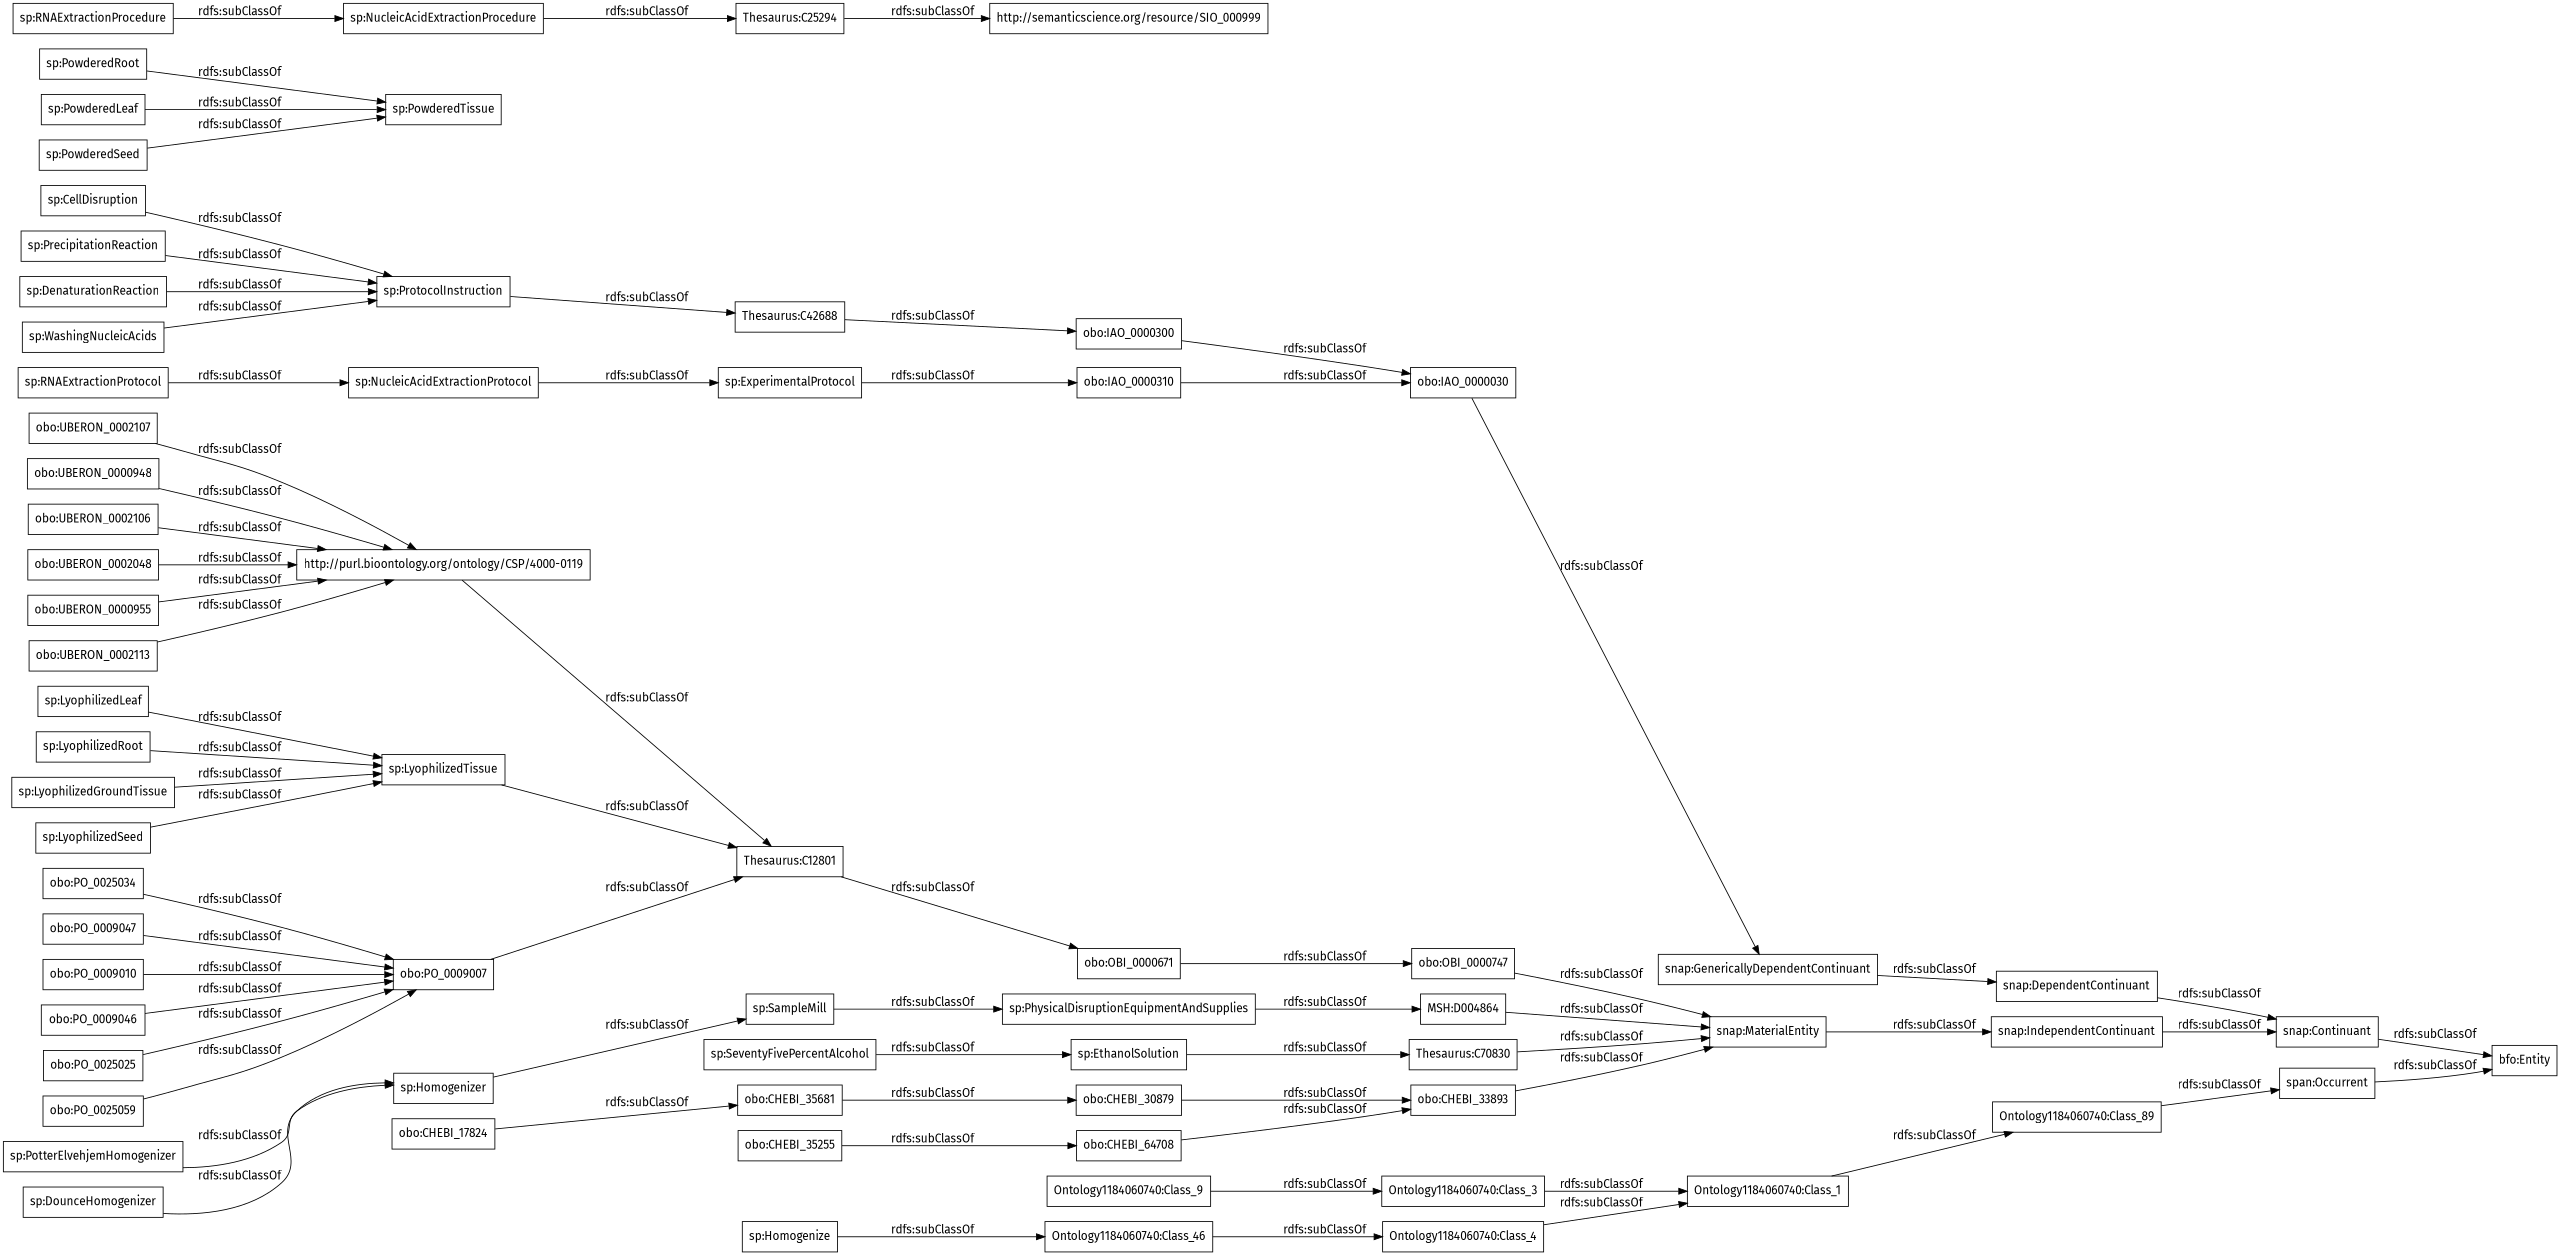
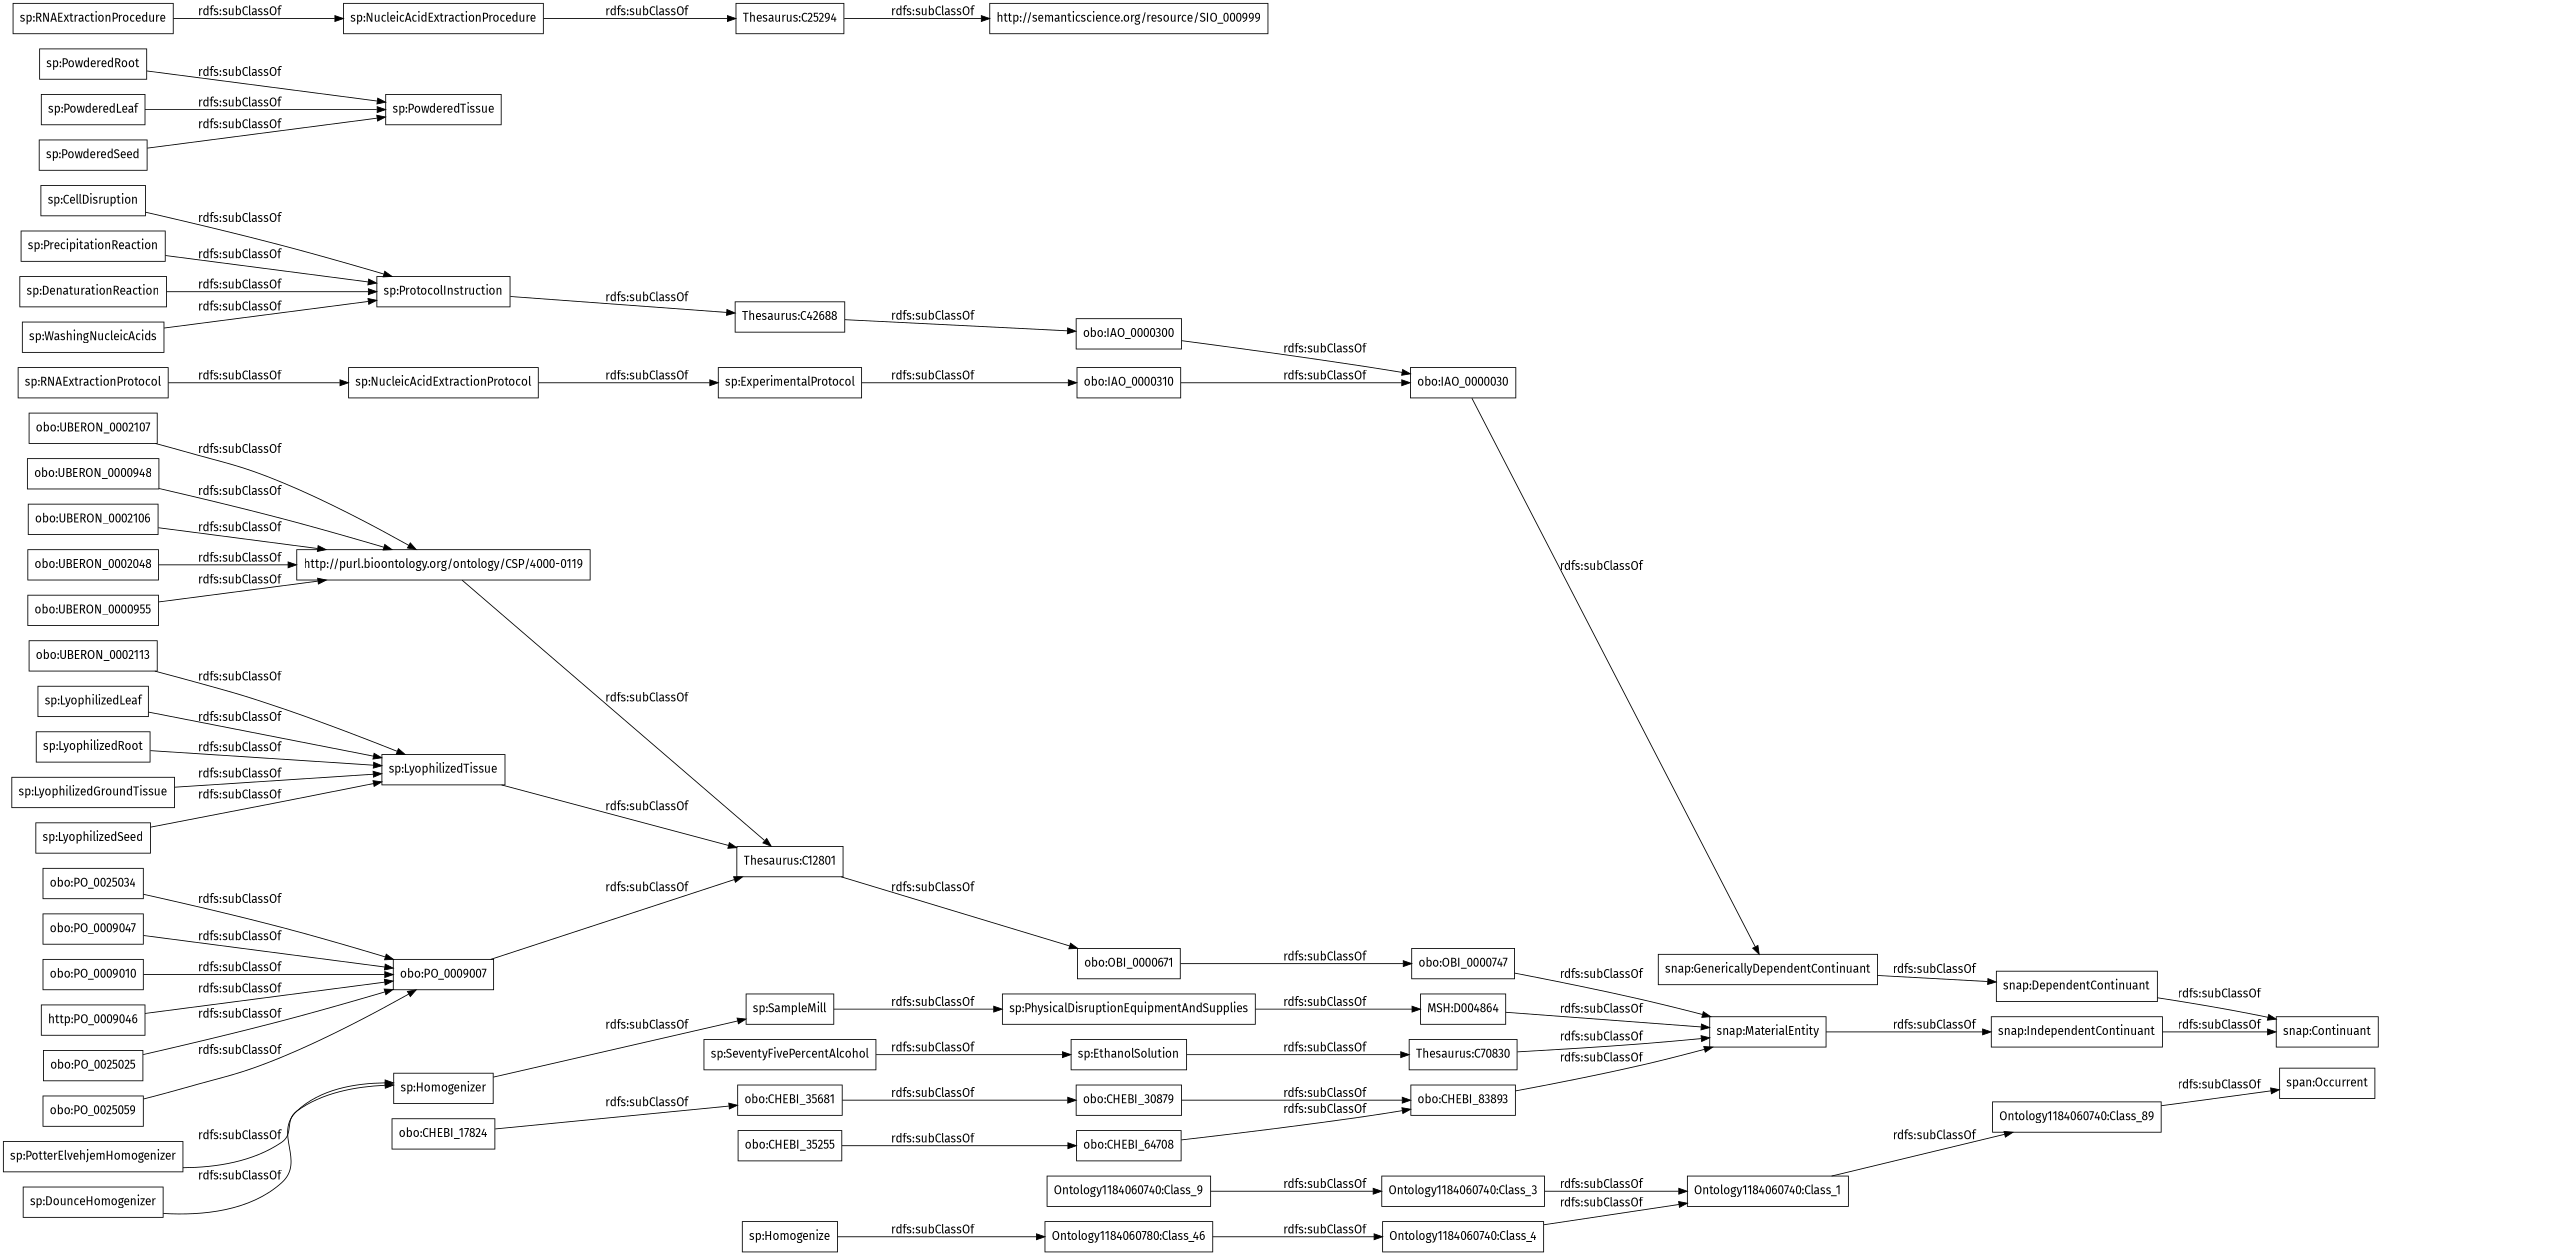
(272, 615) -> (278, 707)
(93, 1020) -> (93, 1020)
(2525, 1061) -> none
(1463, 1100) -> (1463, 1100)
(1129, 1237) -> (1129, 1237)
